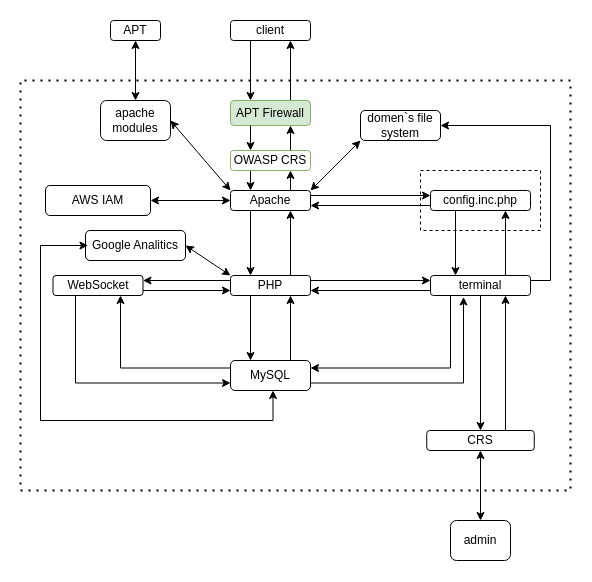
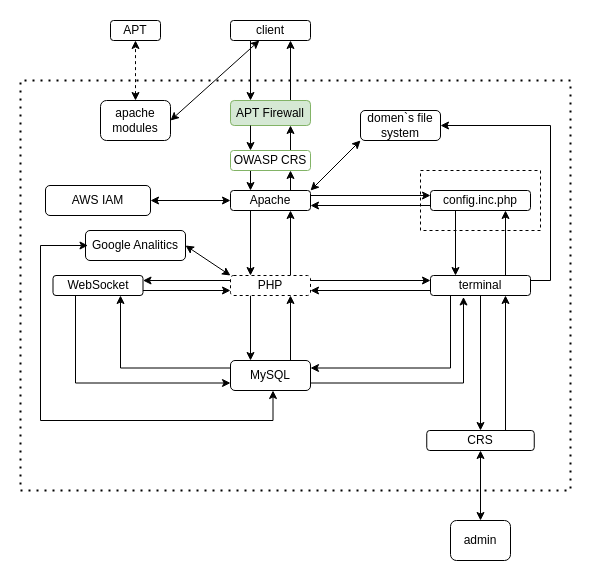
(136, 70) -> (136, 70)
(200, 155) -> (213, 82)
(271, 286) -> (271, 286)
